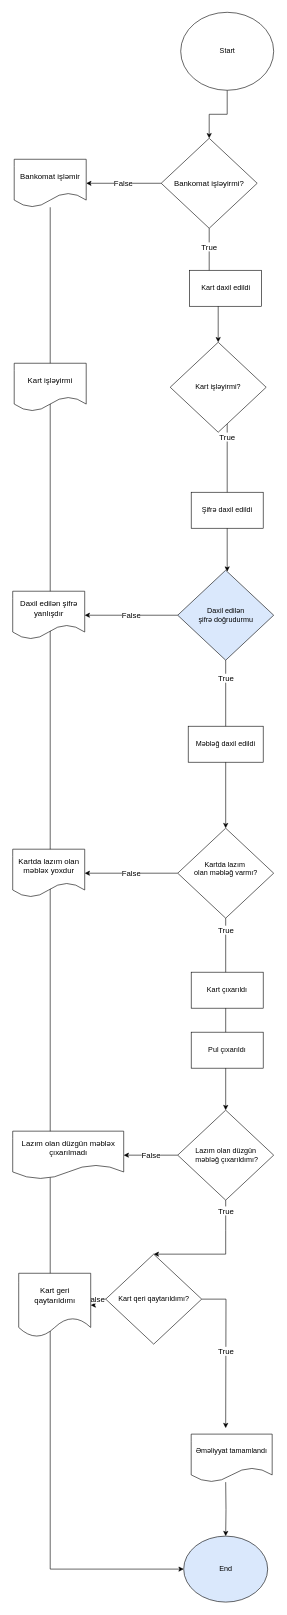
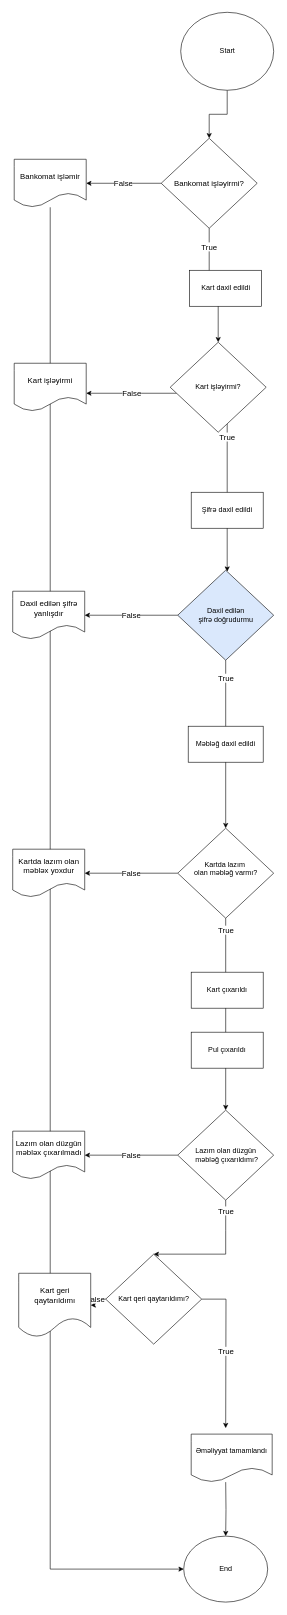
none -> (132, 393)
(68, 1155) -> (49, 1155)
(226, 1569) -> (226, 1569)
